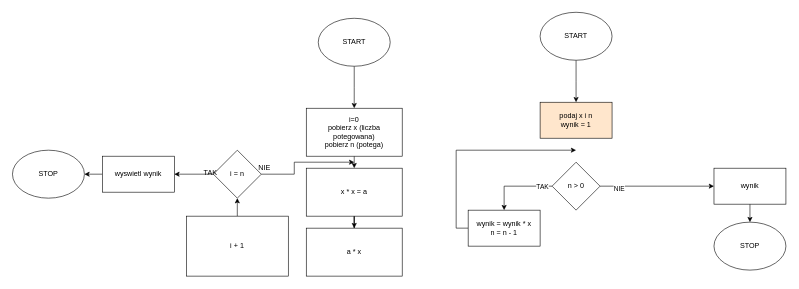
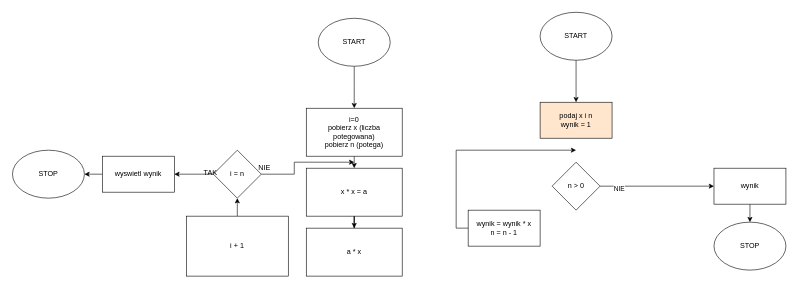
(542, 186) -> none
